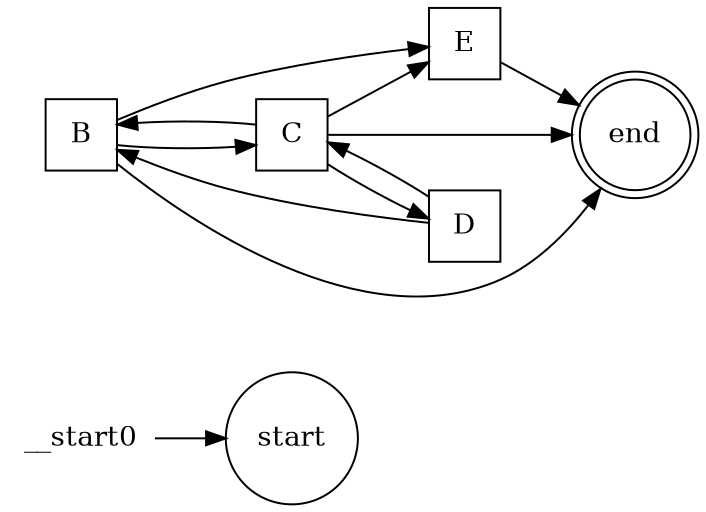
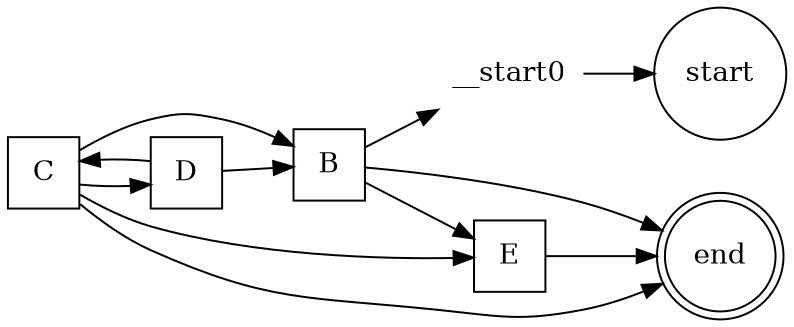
(177, 148) -> (393, 133)
